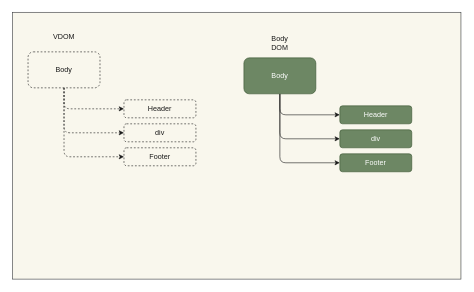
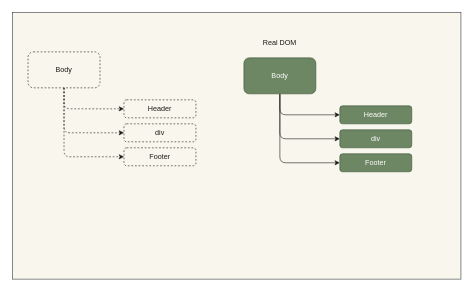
(64, 37) -> none
(280, 43) -> (280, 43)
